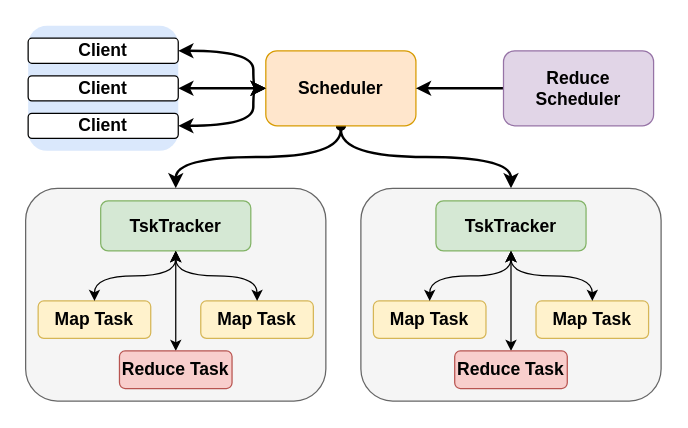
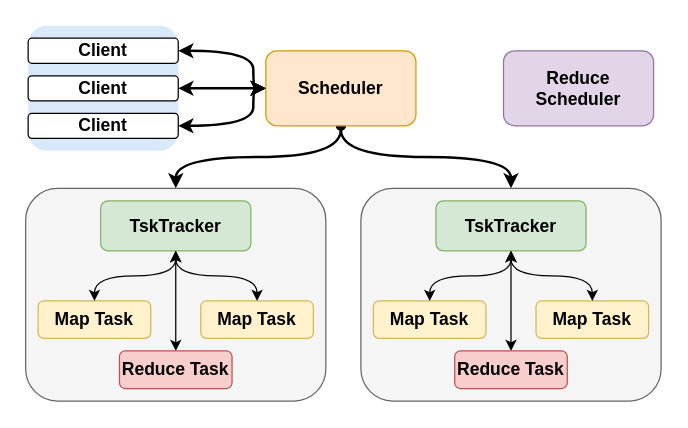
(465, 88) -> none
